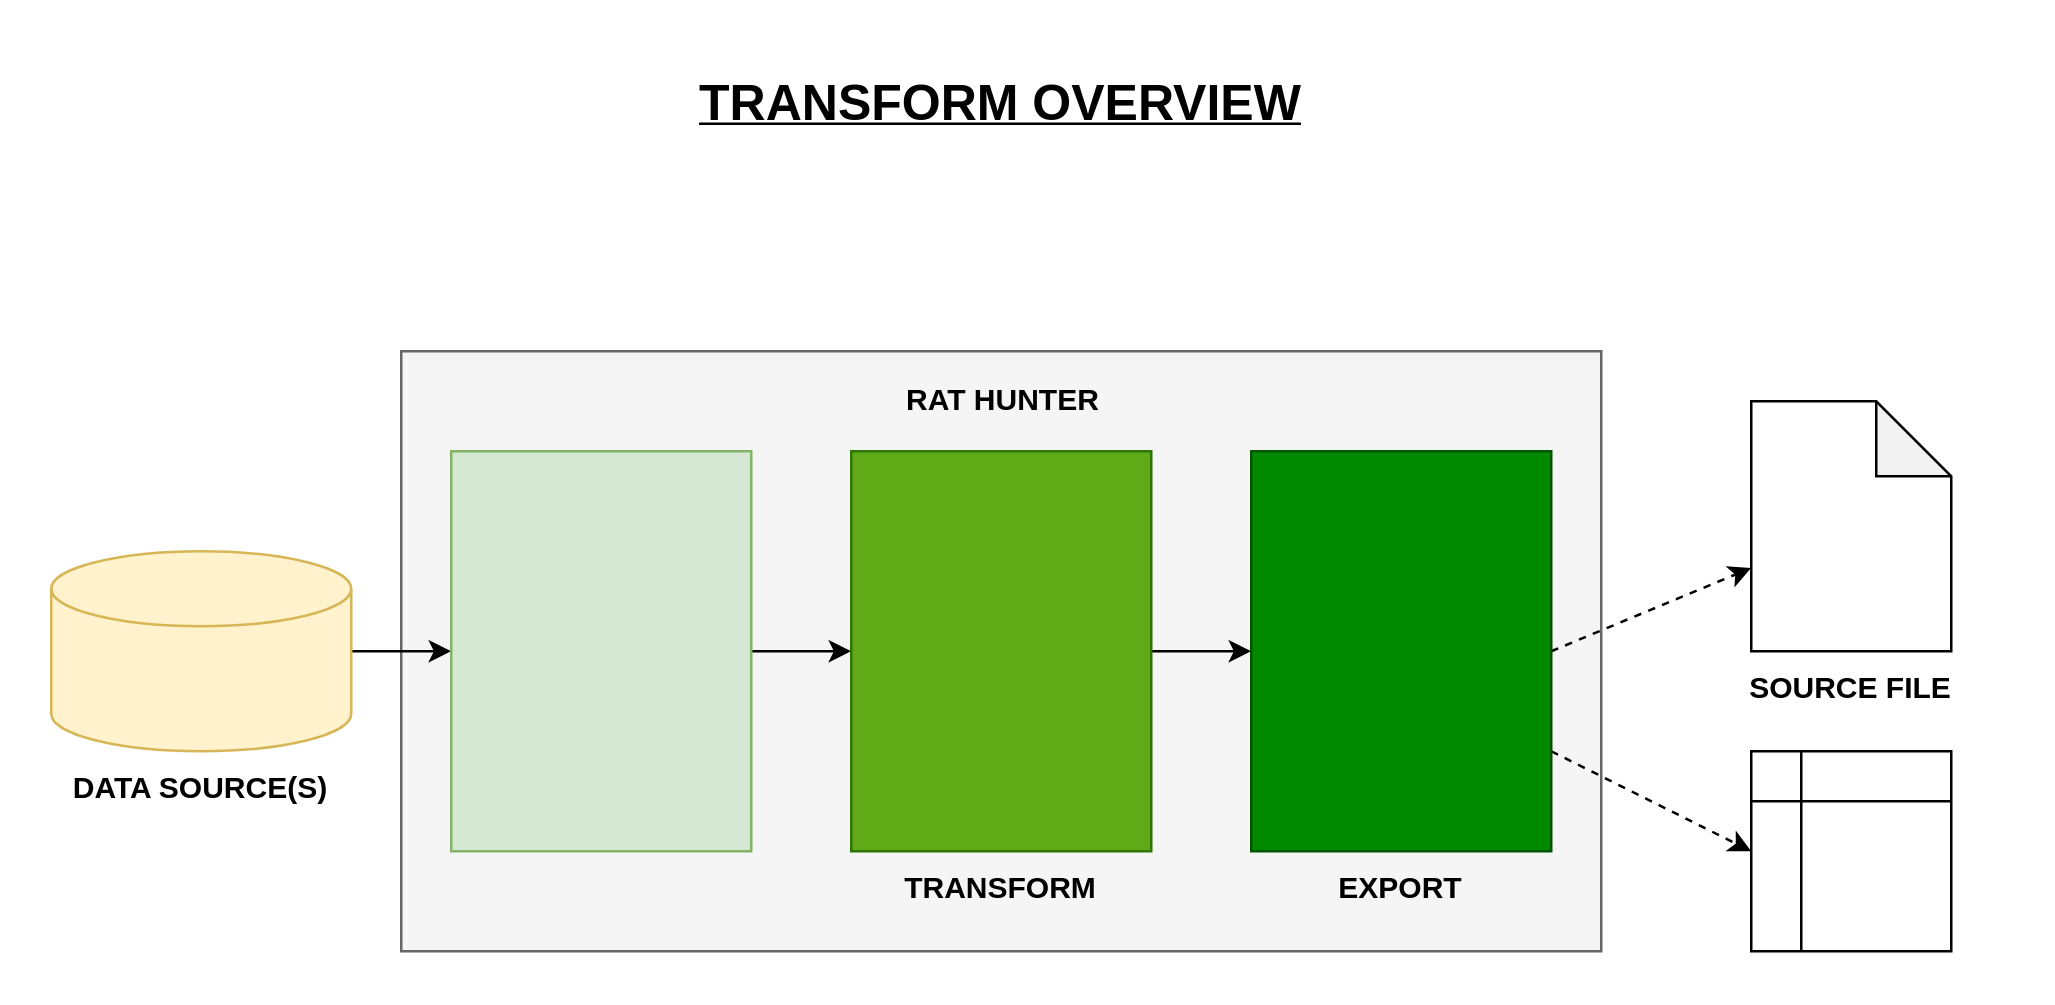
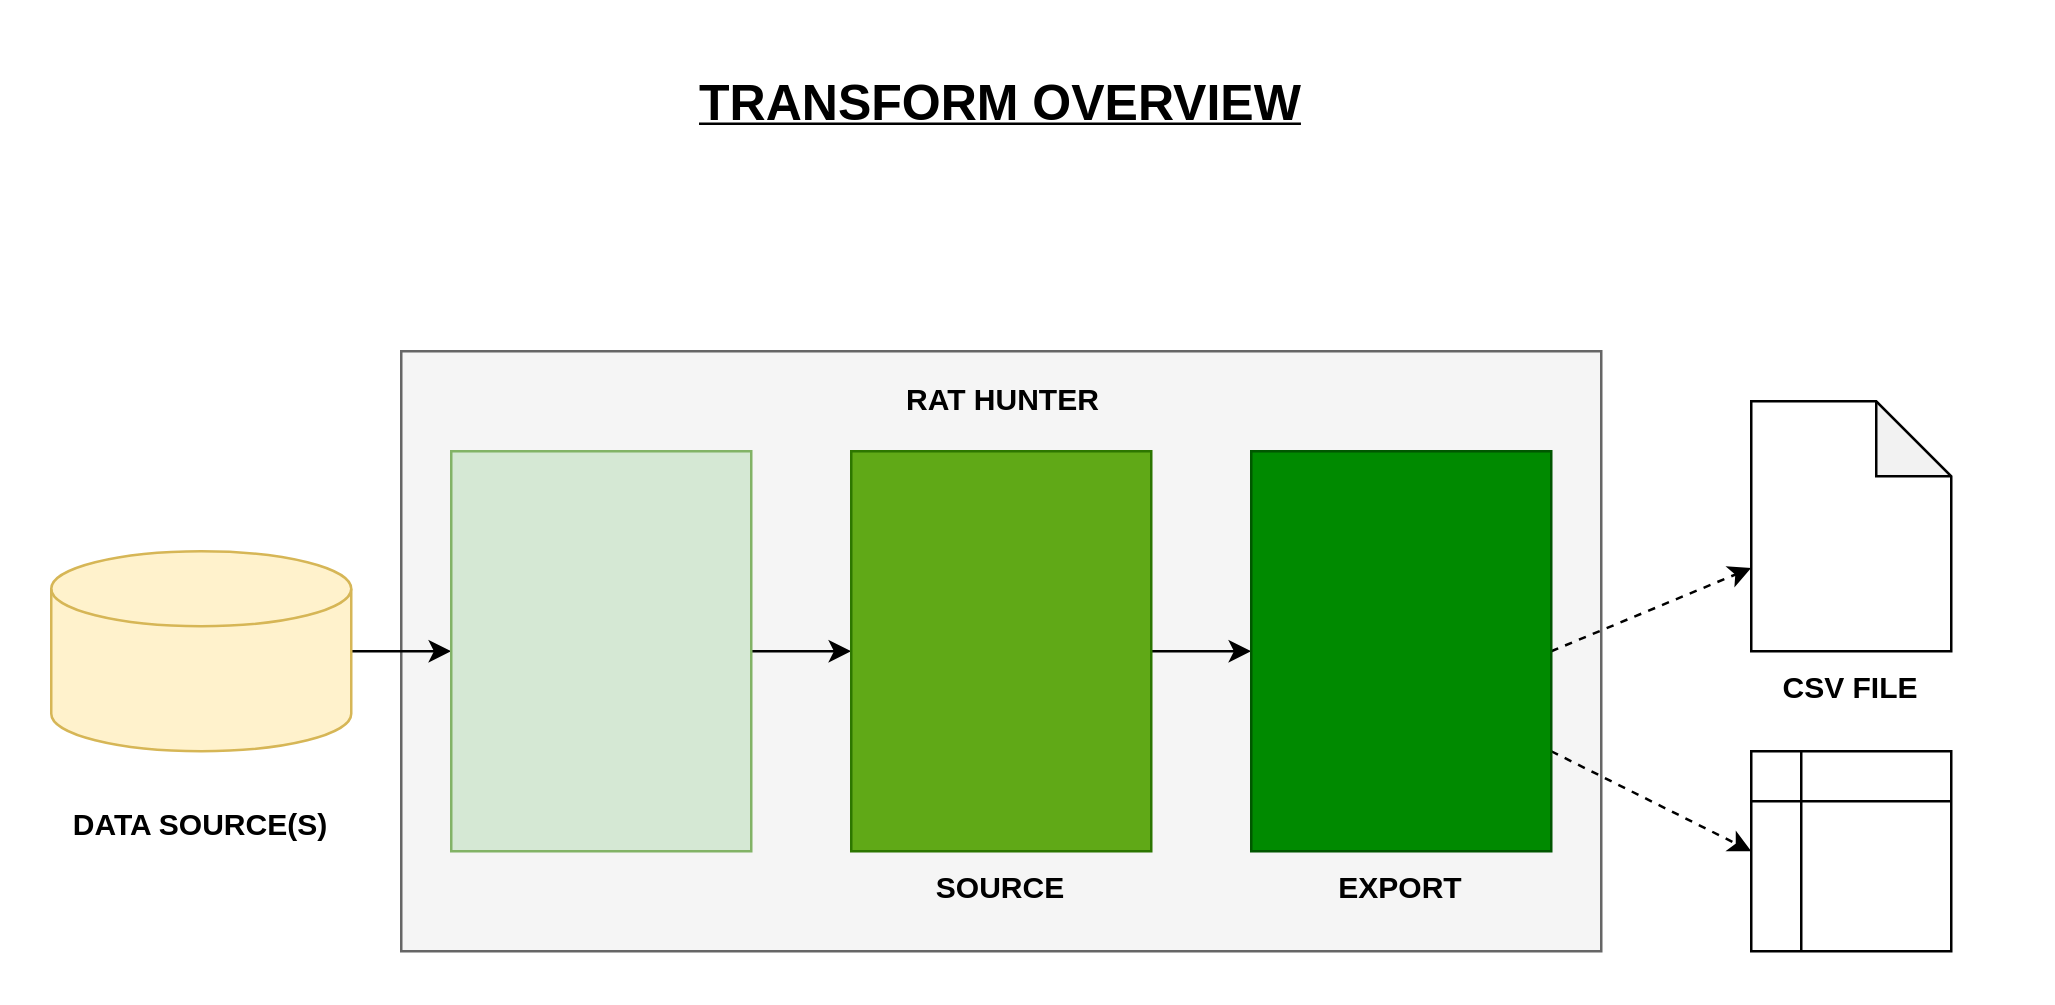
(1851, 689) -> (1851, 689)
(201, 789) -> (201, 826)
(1001, 889) -> (1001, 889)
